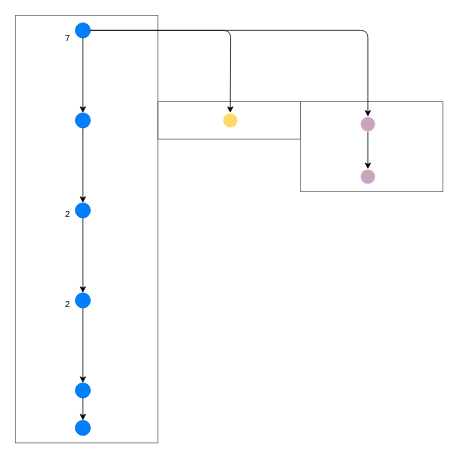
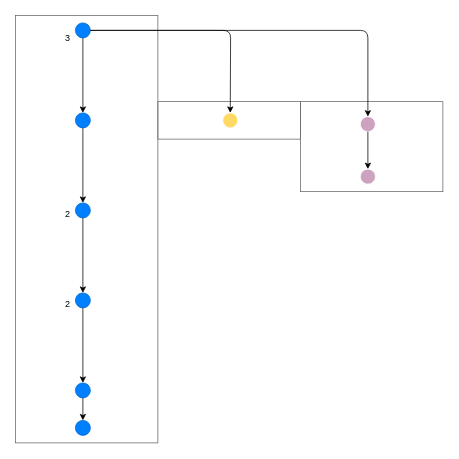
(68, 38) -> (68, 38)
